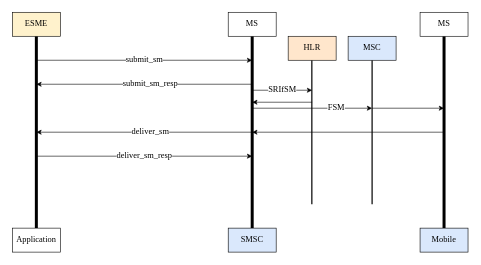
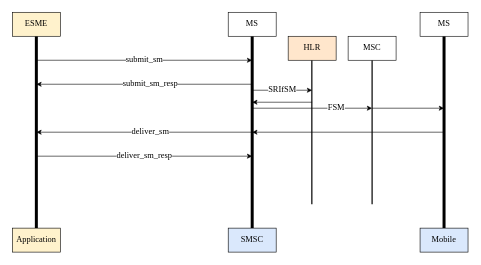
(372, 48) -> (372, 48)
(36, 240) -> (36, 240)
